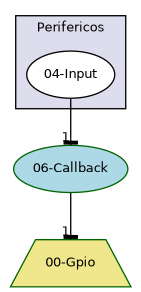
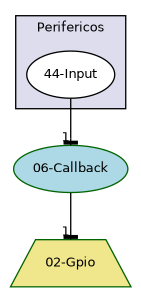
(71, 75) -> (71, 75)
(71, 263) -> (71, 263)
